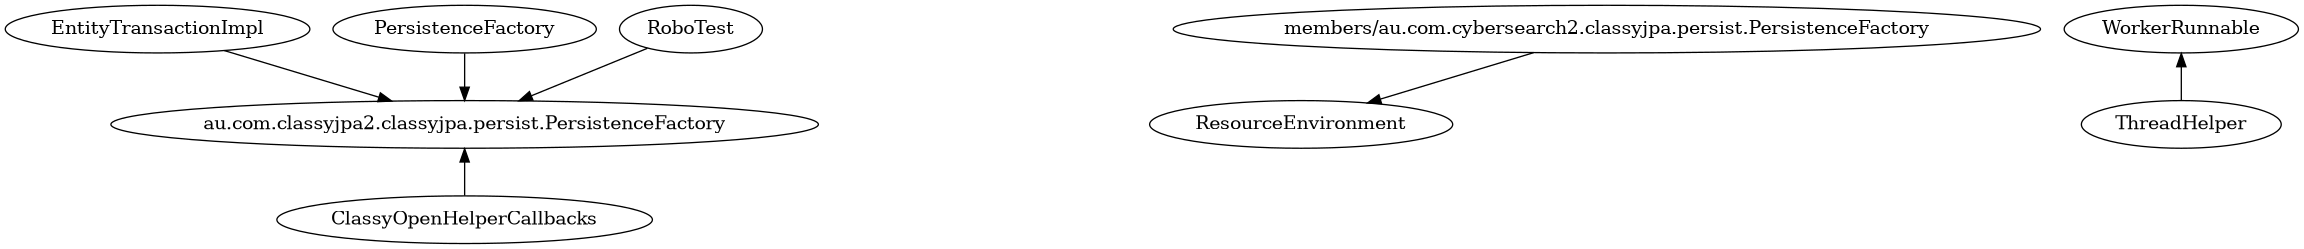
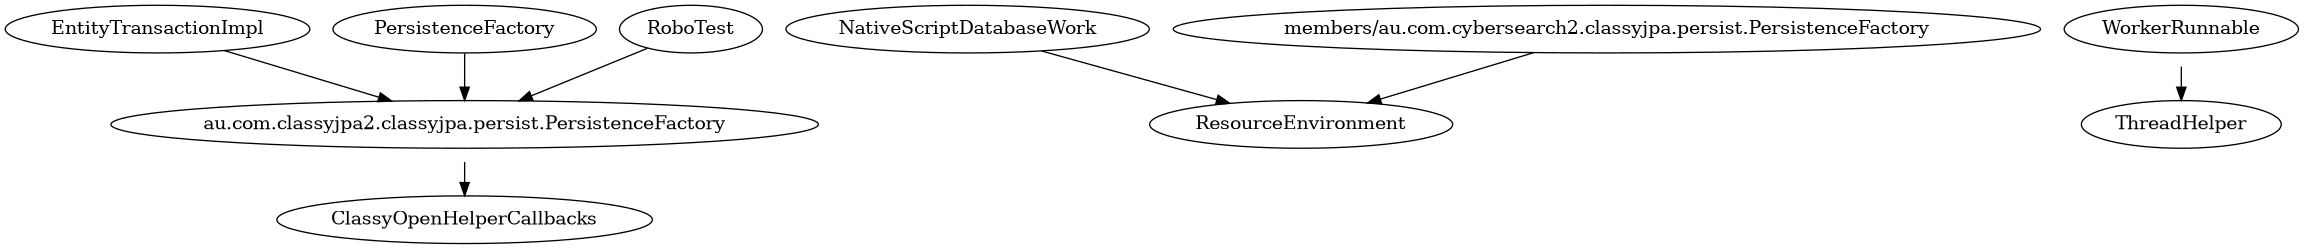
none -> (968, 29)
(2181, 84) -> (2181, 77)
(465, 179) -> (465, 172)
